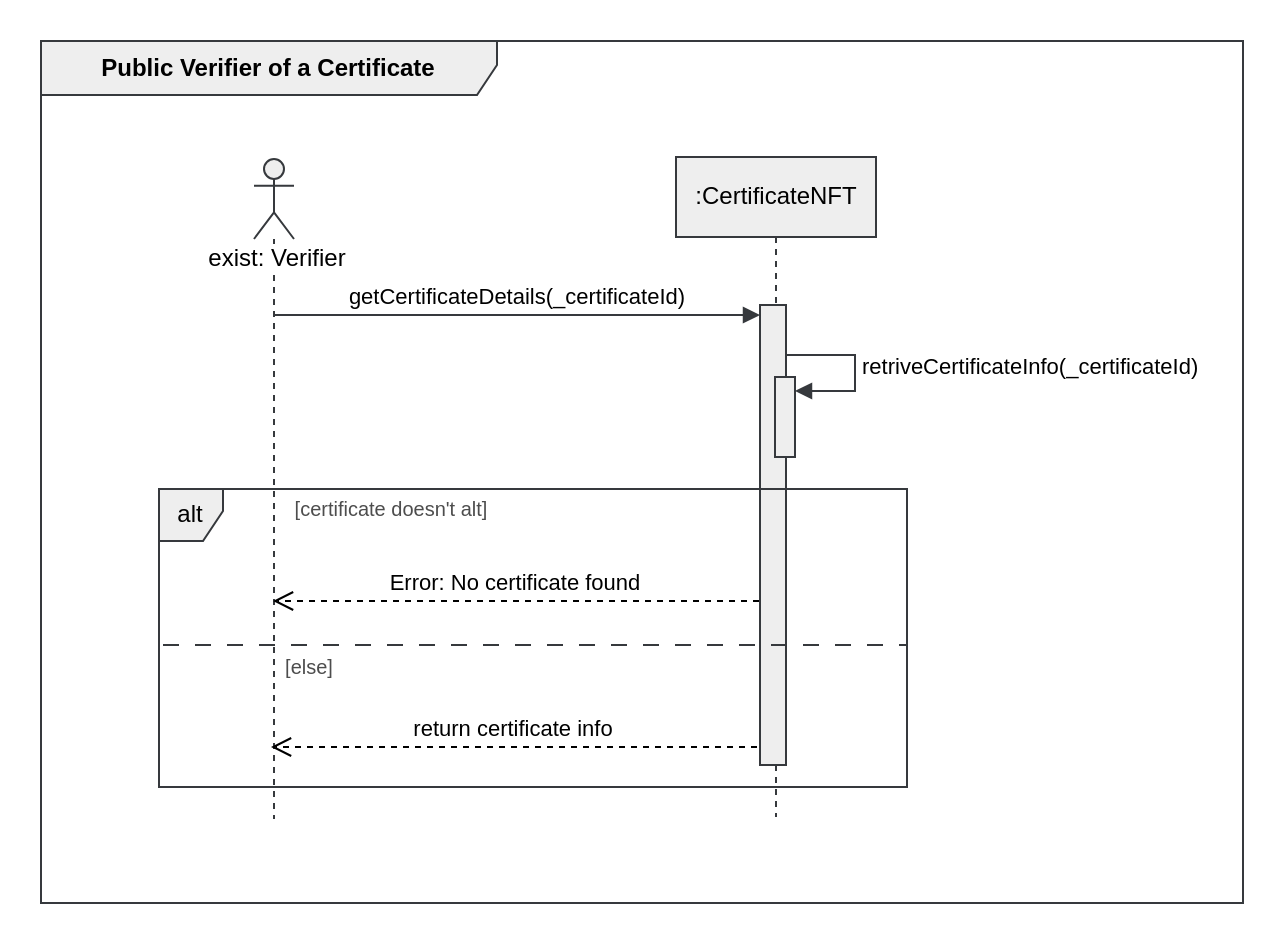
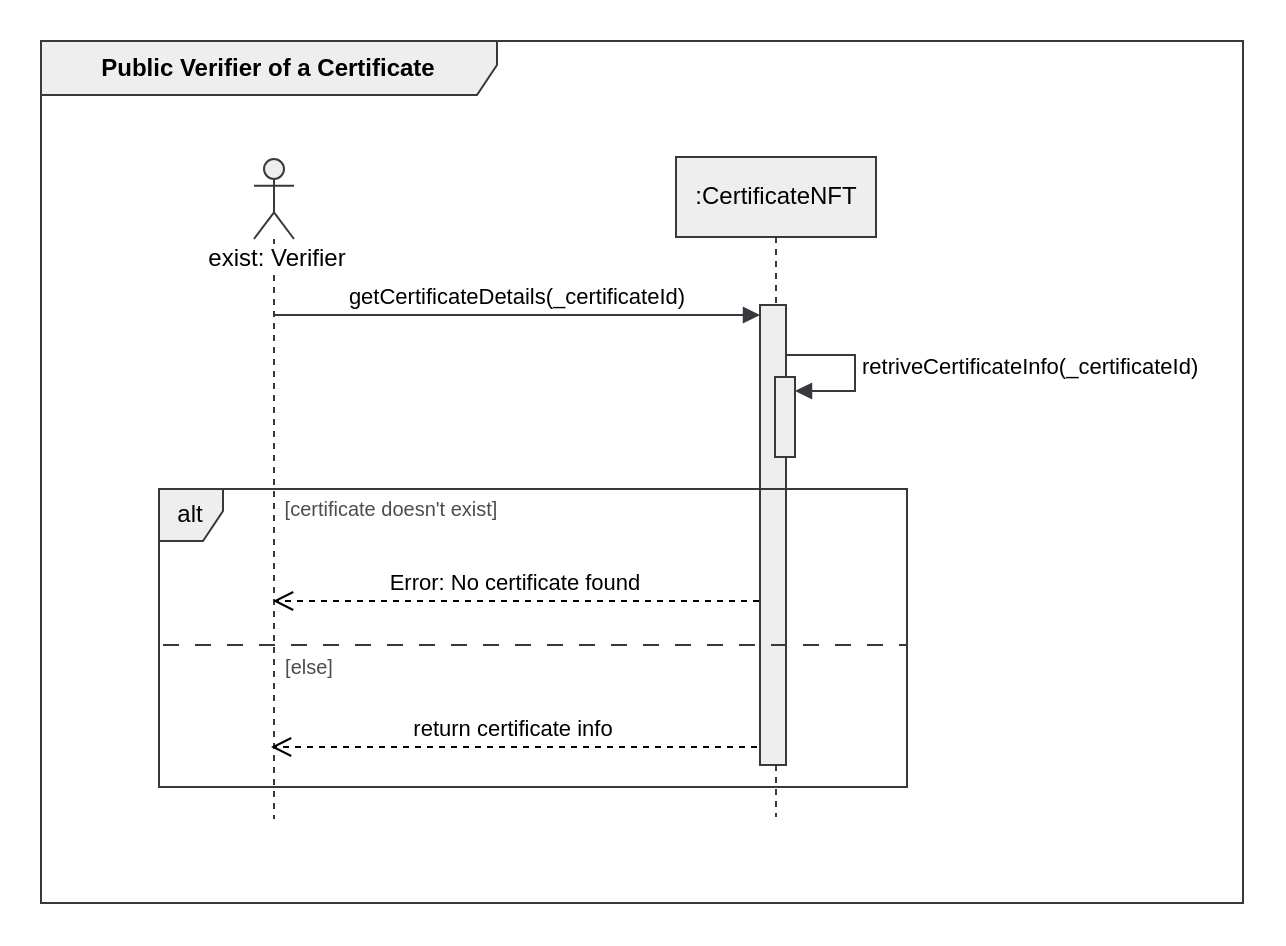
(392, 509) -> (392, 509)
